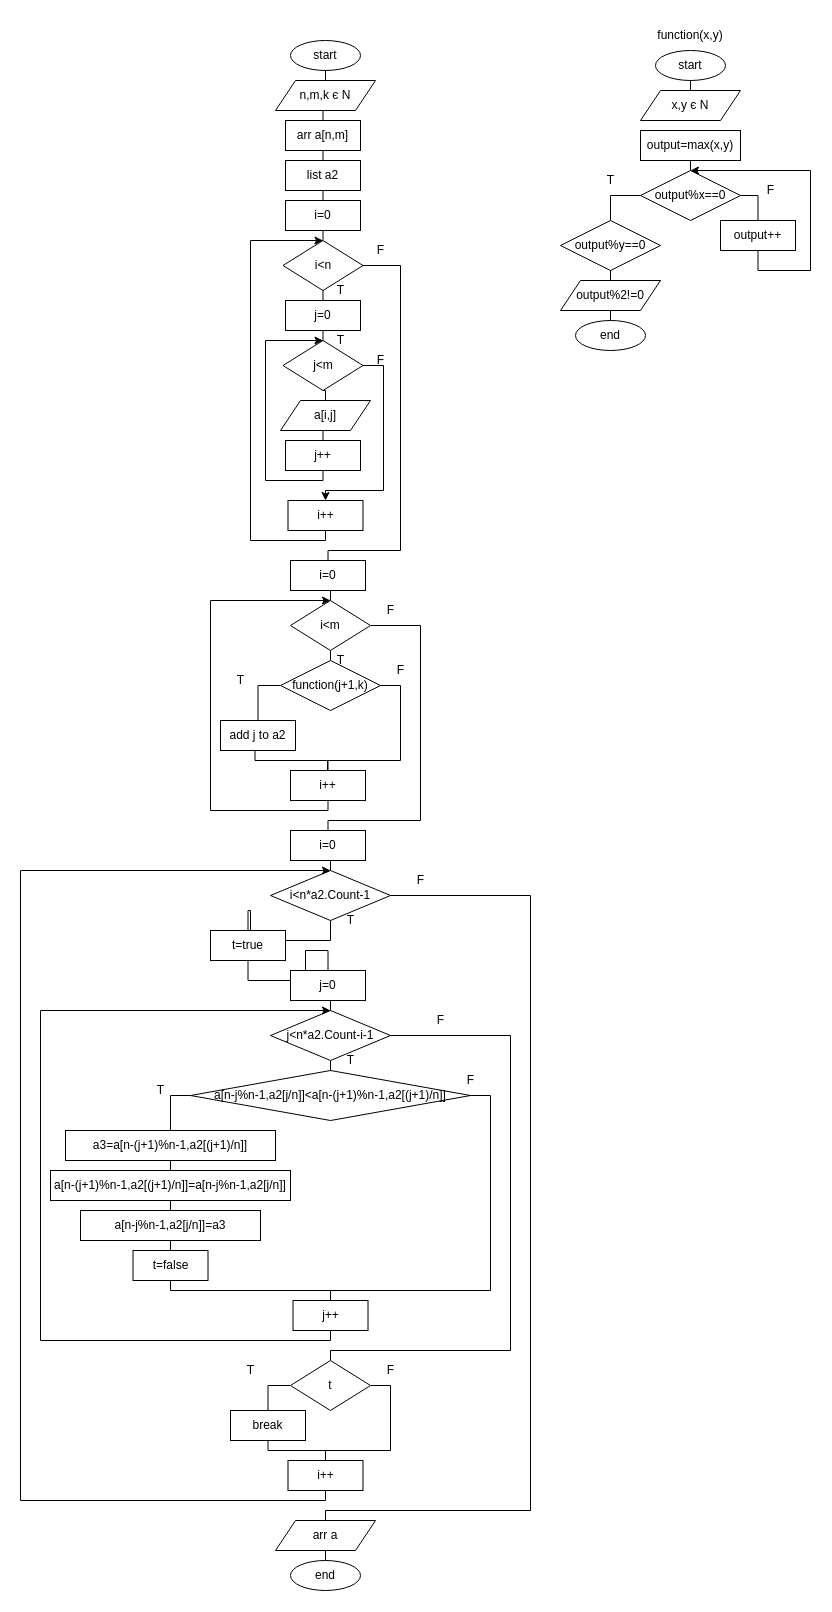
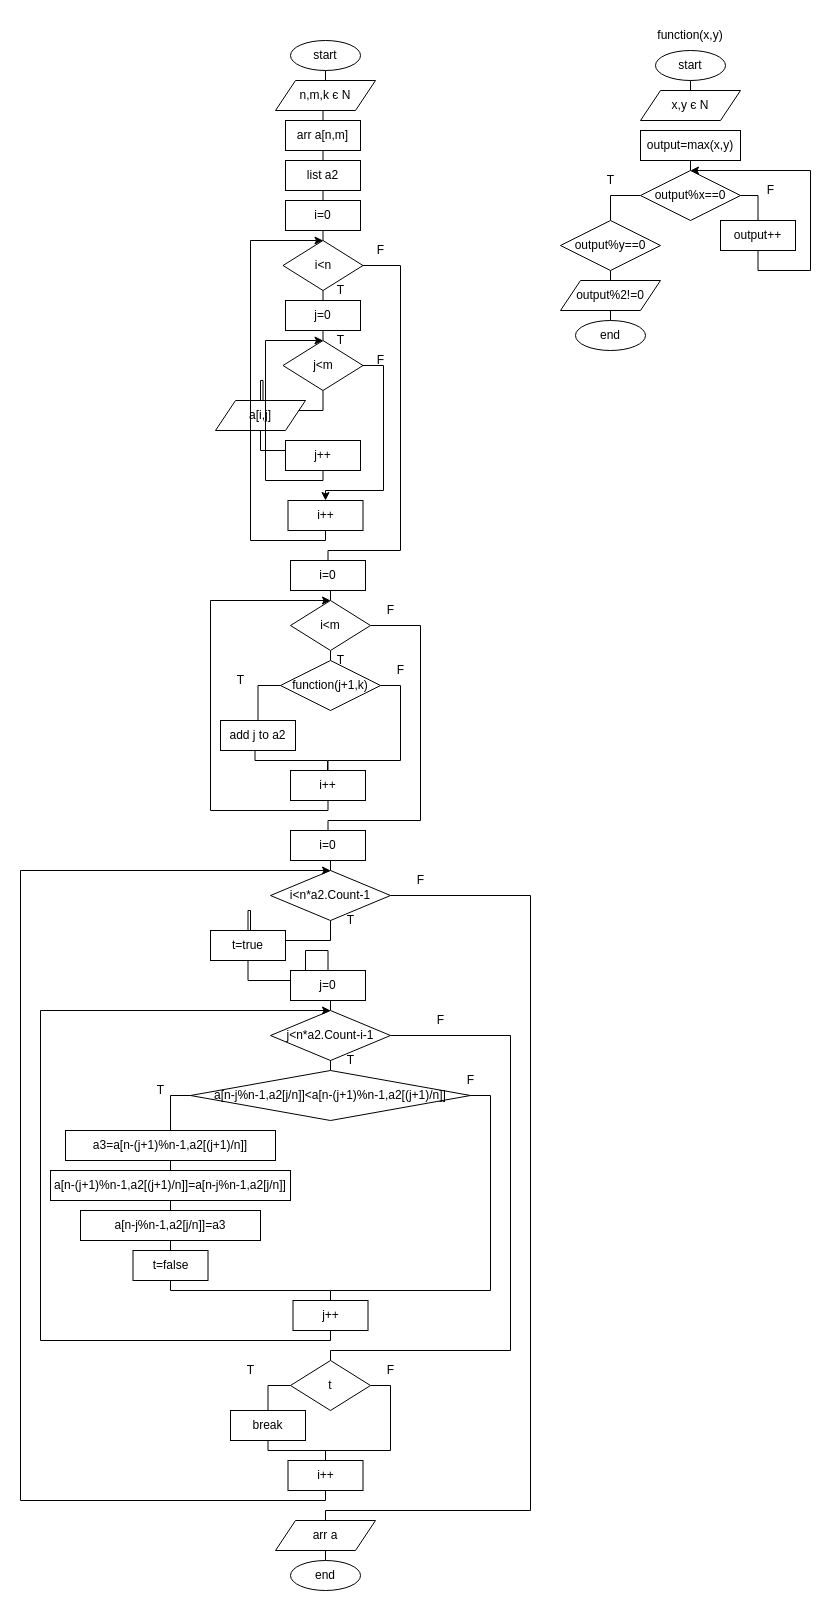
(326, 416) -> (261, 416)
